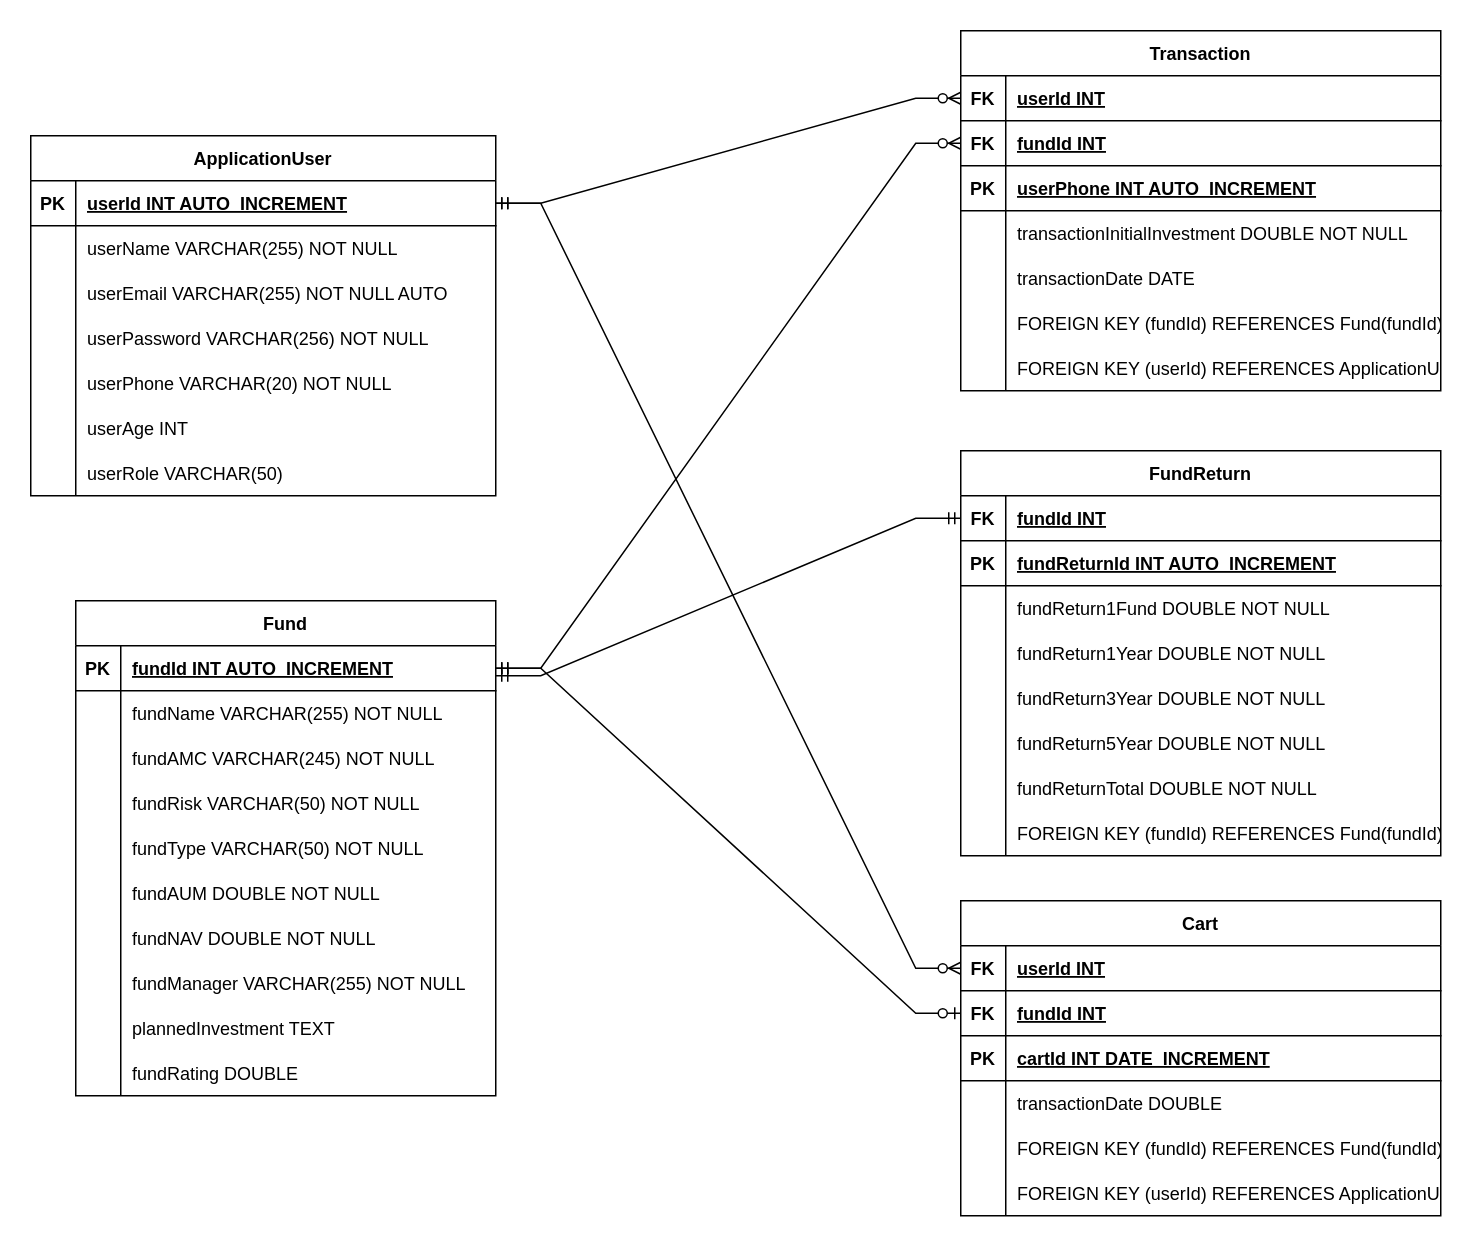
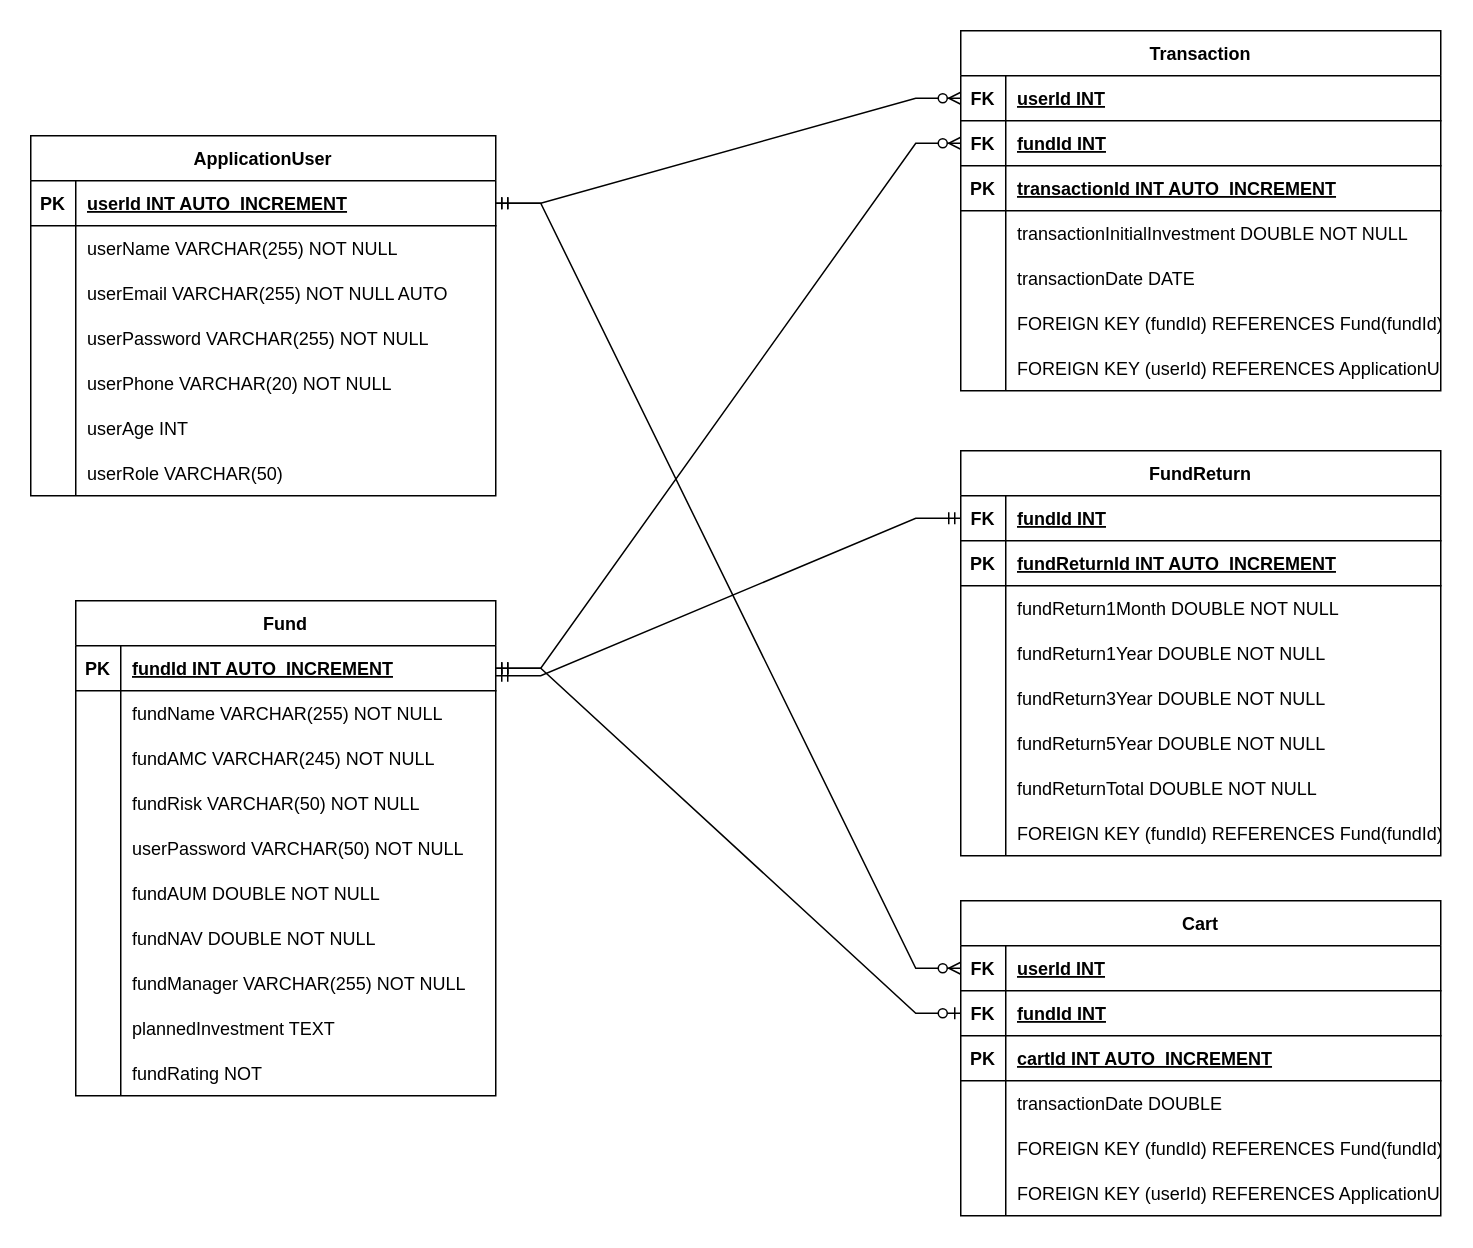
(1153, 189) -> (1171, 189)
(251, 339) -> (251, 339)
(1166, 609) -> (1171, 609)
(271, 849) -> (291, 849)
(1138, 1059) -> (1138, 1059)
(213, 1074) -> (198, 1074)
